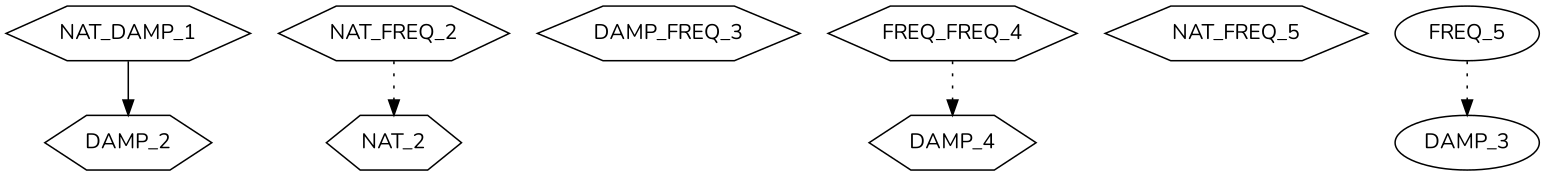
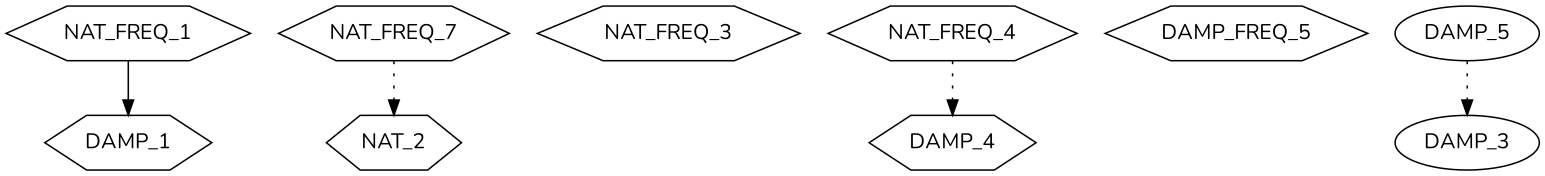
(128, 33) -> (128, 33)
(394, 33) -> (394, 33)
(669, 33) -> (669, 33)
(953, 33) -> (953, 33)
(1236, 33) -> (1236, 33)
(1467, 33) -> (1467, 33)
(128, 143) -> (128, 143)
